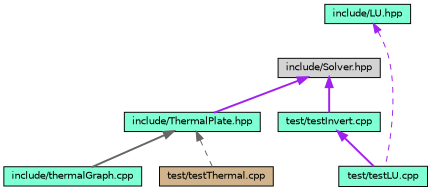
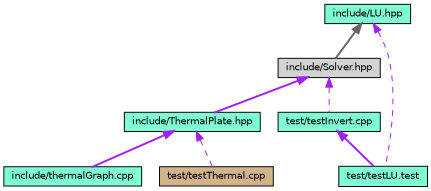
none -> (345, 45)
(329, 100) -> (329, 100)
(128, 151) -> (128, 151)
(206, 154) -> (206, 154)
(383, 176) -> (383, 176)
